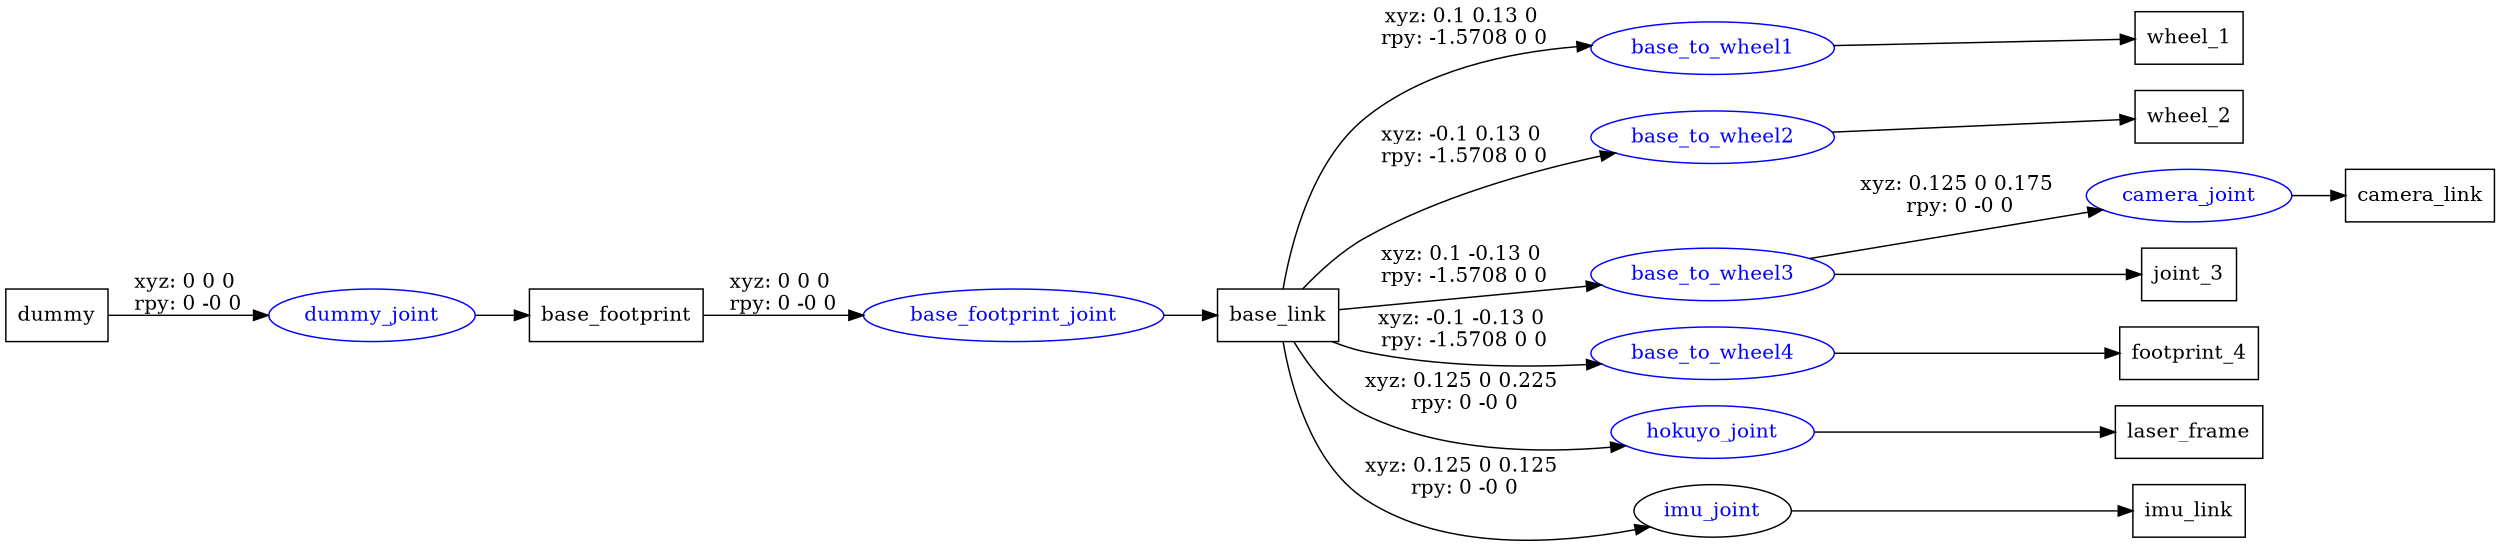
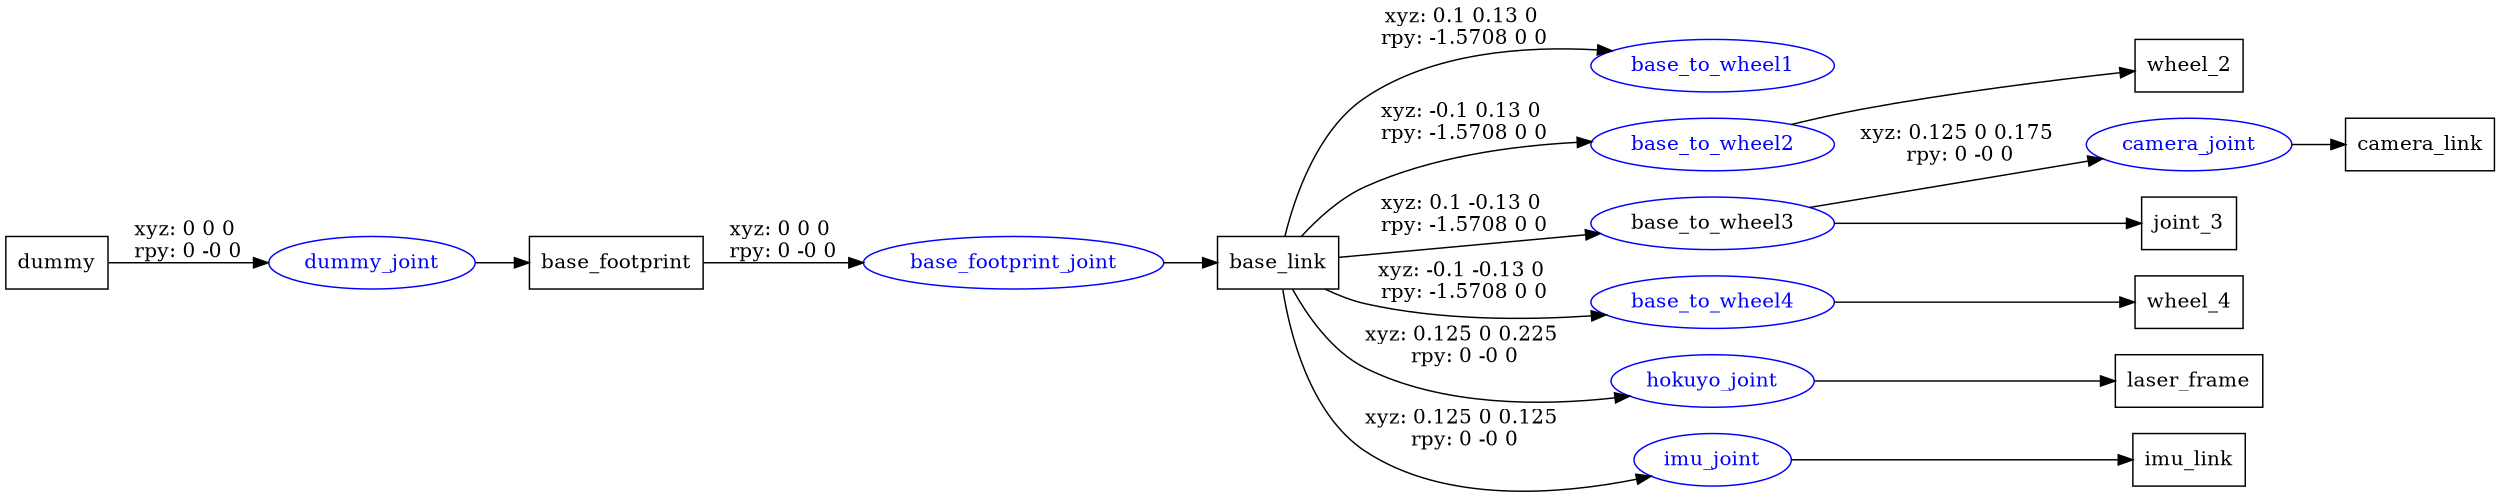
(2189, 38) -> none
(1713, 274) -> (1713, 223)
(2189, 353) -> (2189, 302)
(1713, 511) -> (1713, 460)
